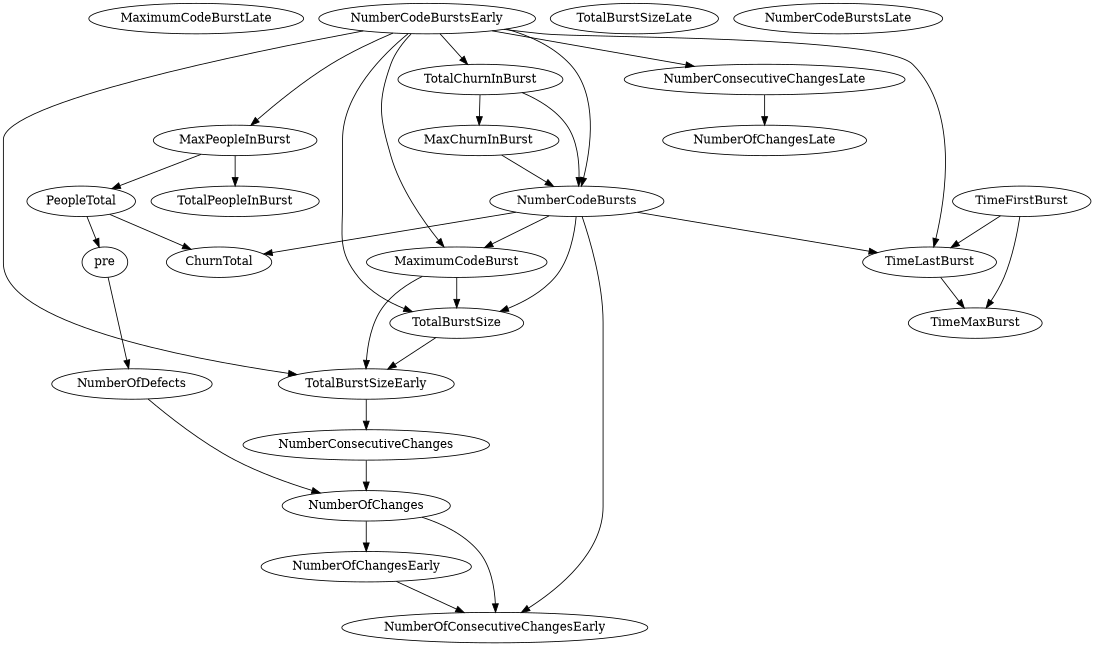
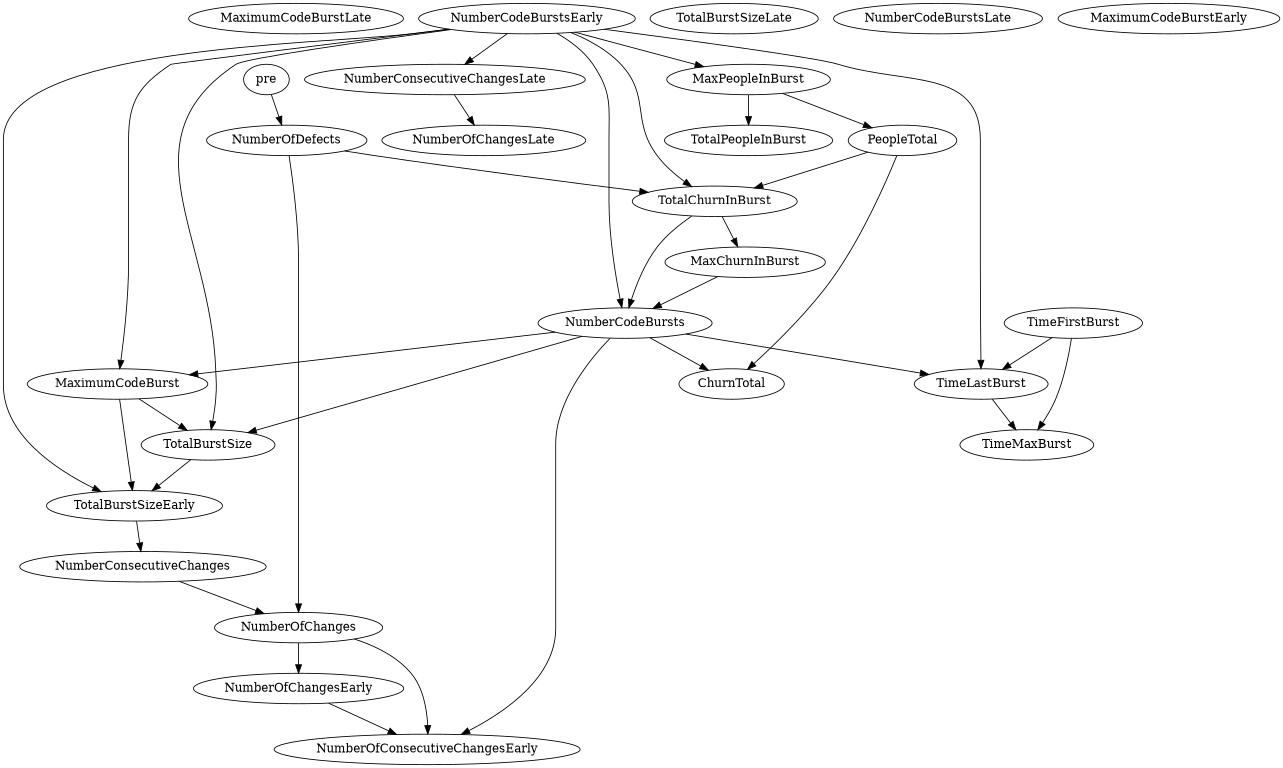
none -> (1169, 19)
none -> (492, 172)
(91, 228) -> (815, 169)
